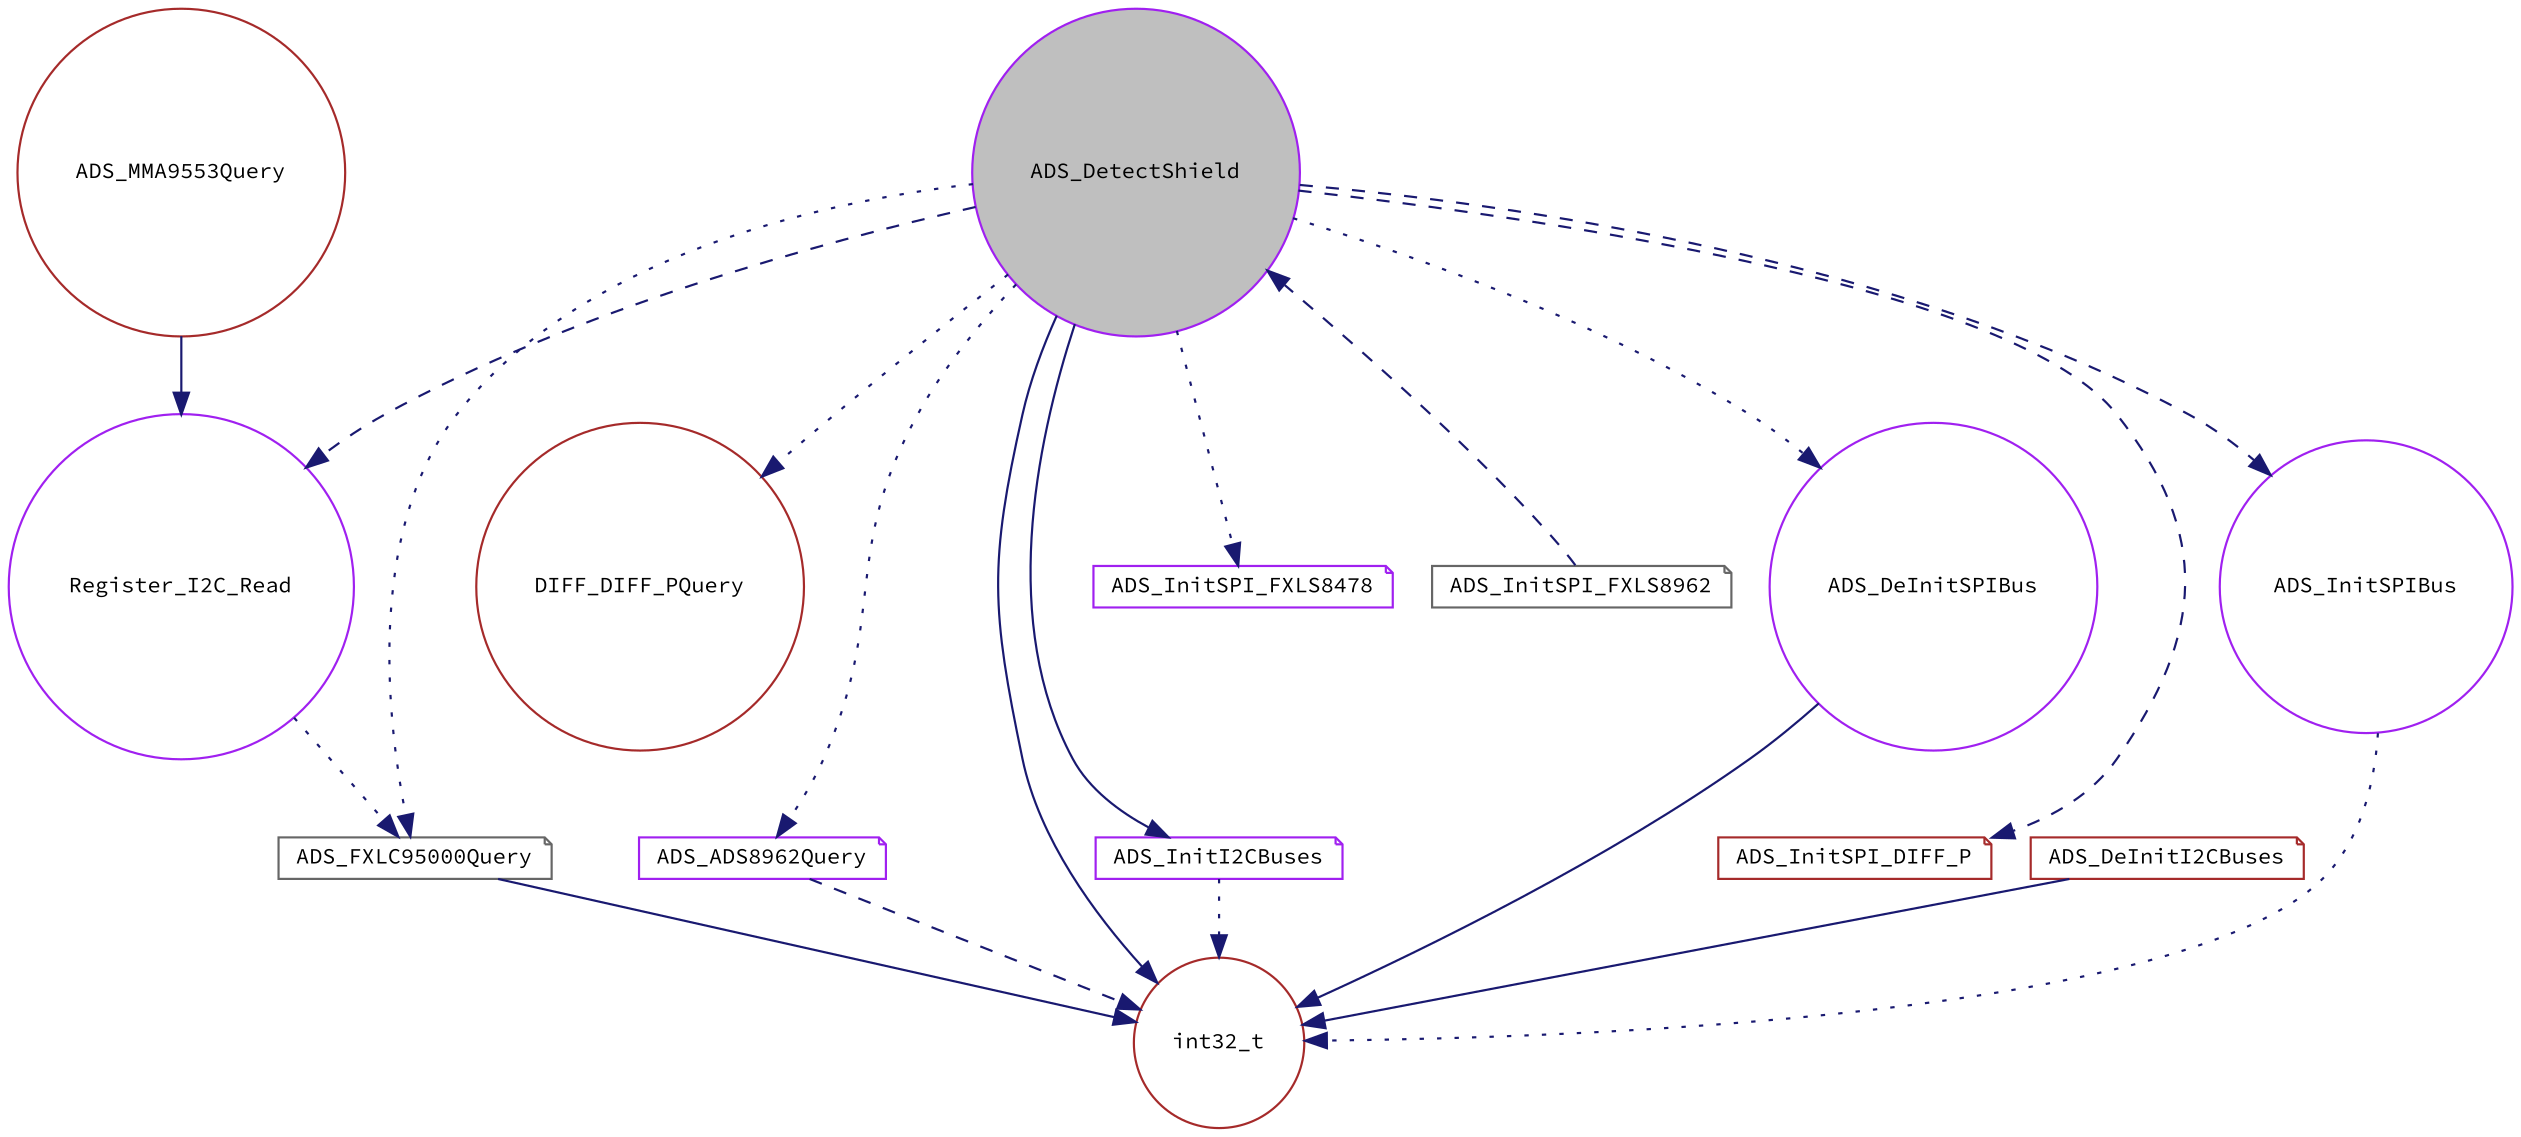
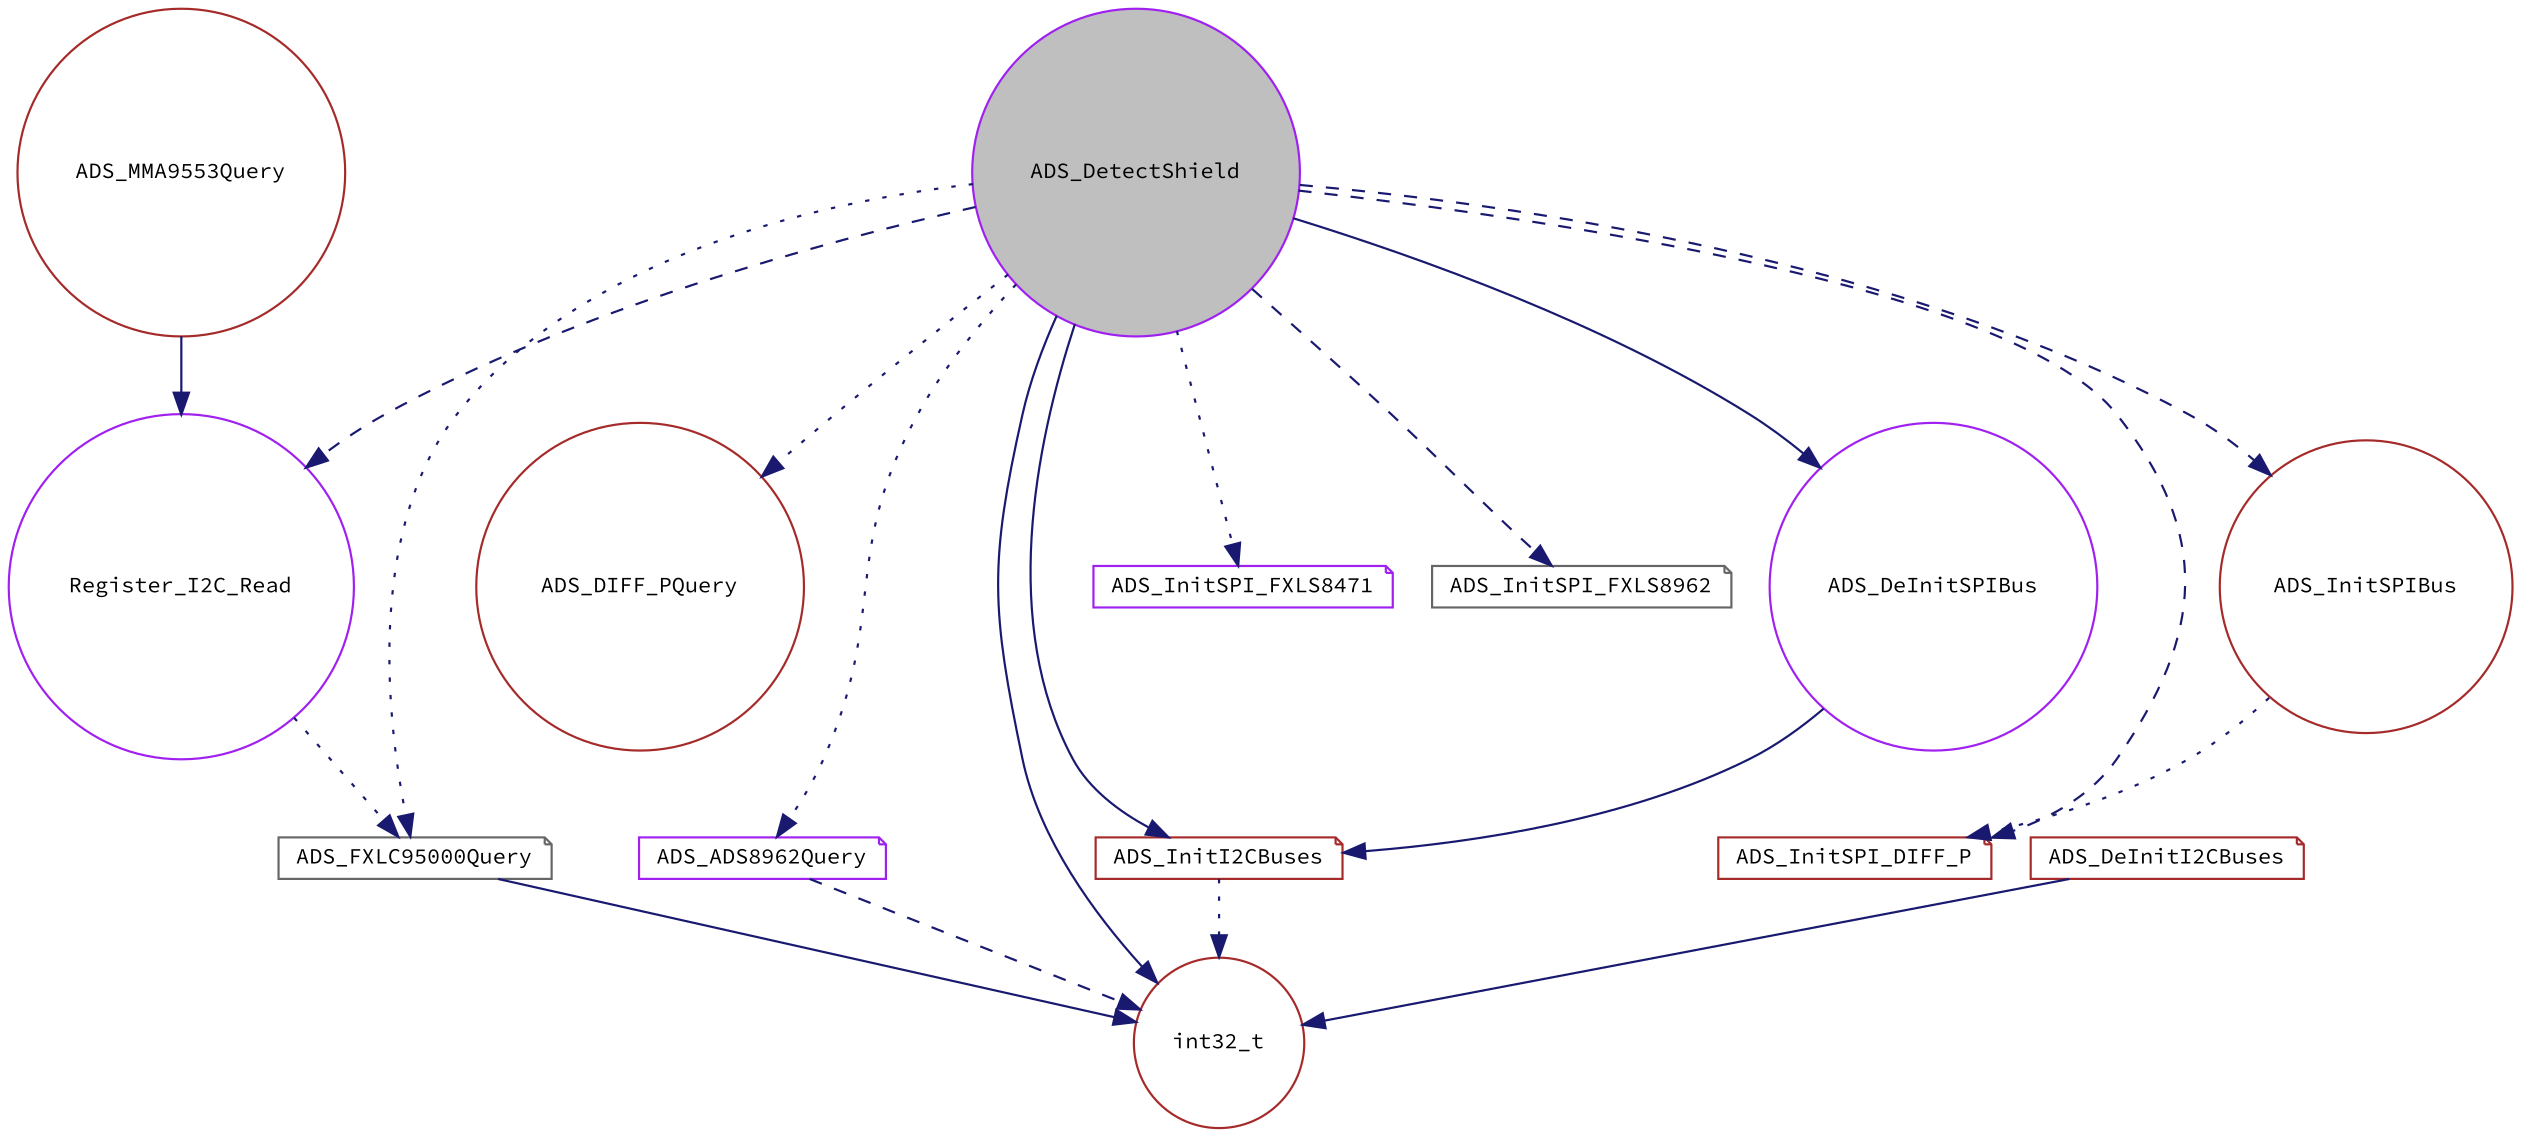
(1558, 316) -> (1558, 316)
(1436, 419) -> (1395, 418)
(640, 587) -> (640, 587)
(1243, 587) -> (1243, 587)
(2366, 587) -> (2366, 587)
(1219, 858) -> (1219, 858)
(1578, 866) -> (1606, 812)
(1916, 1004) -> (2139, 784)
